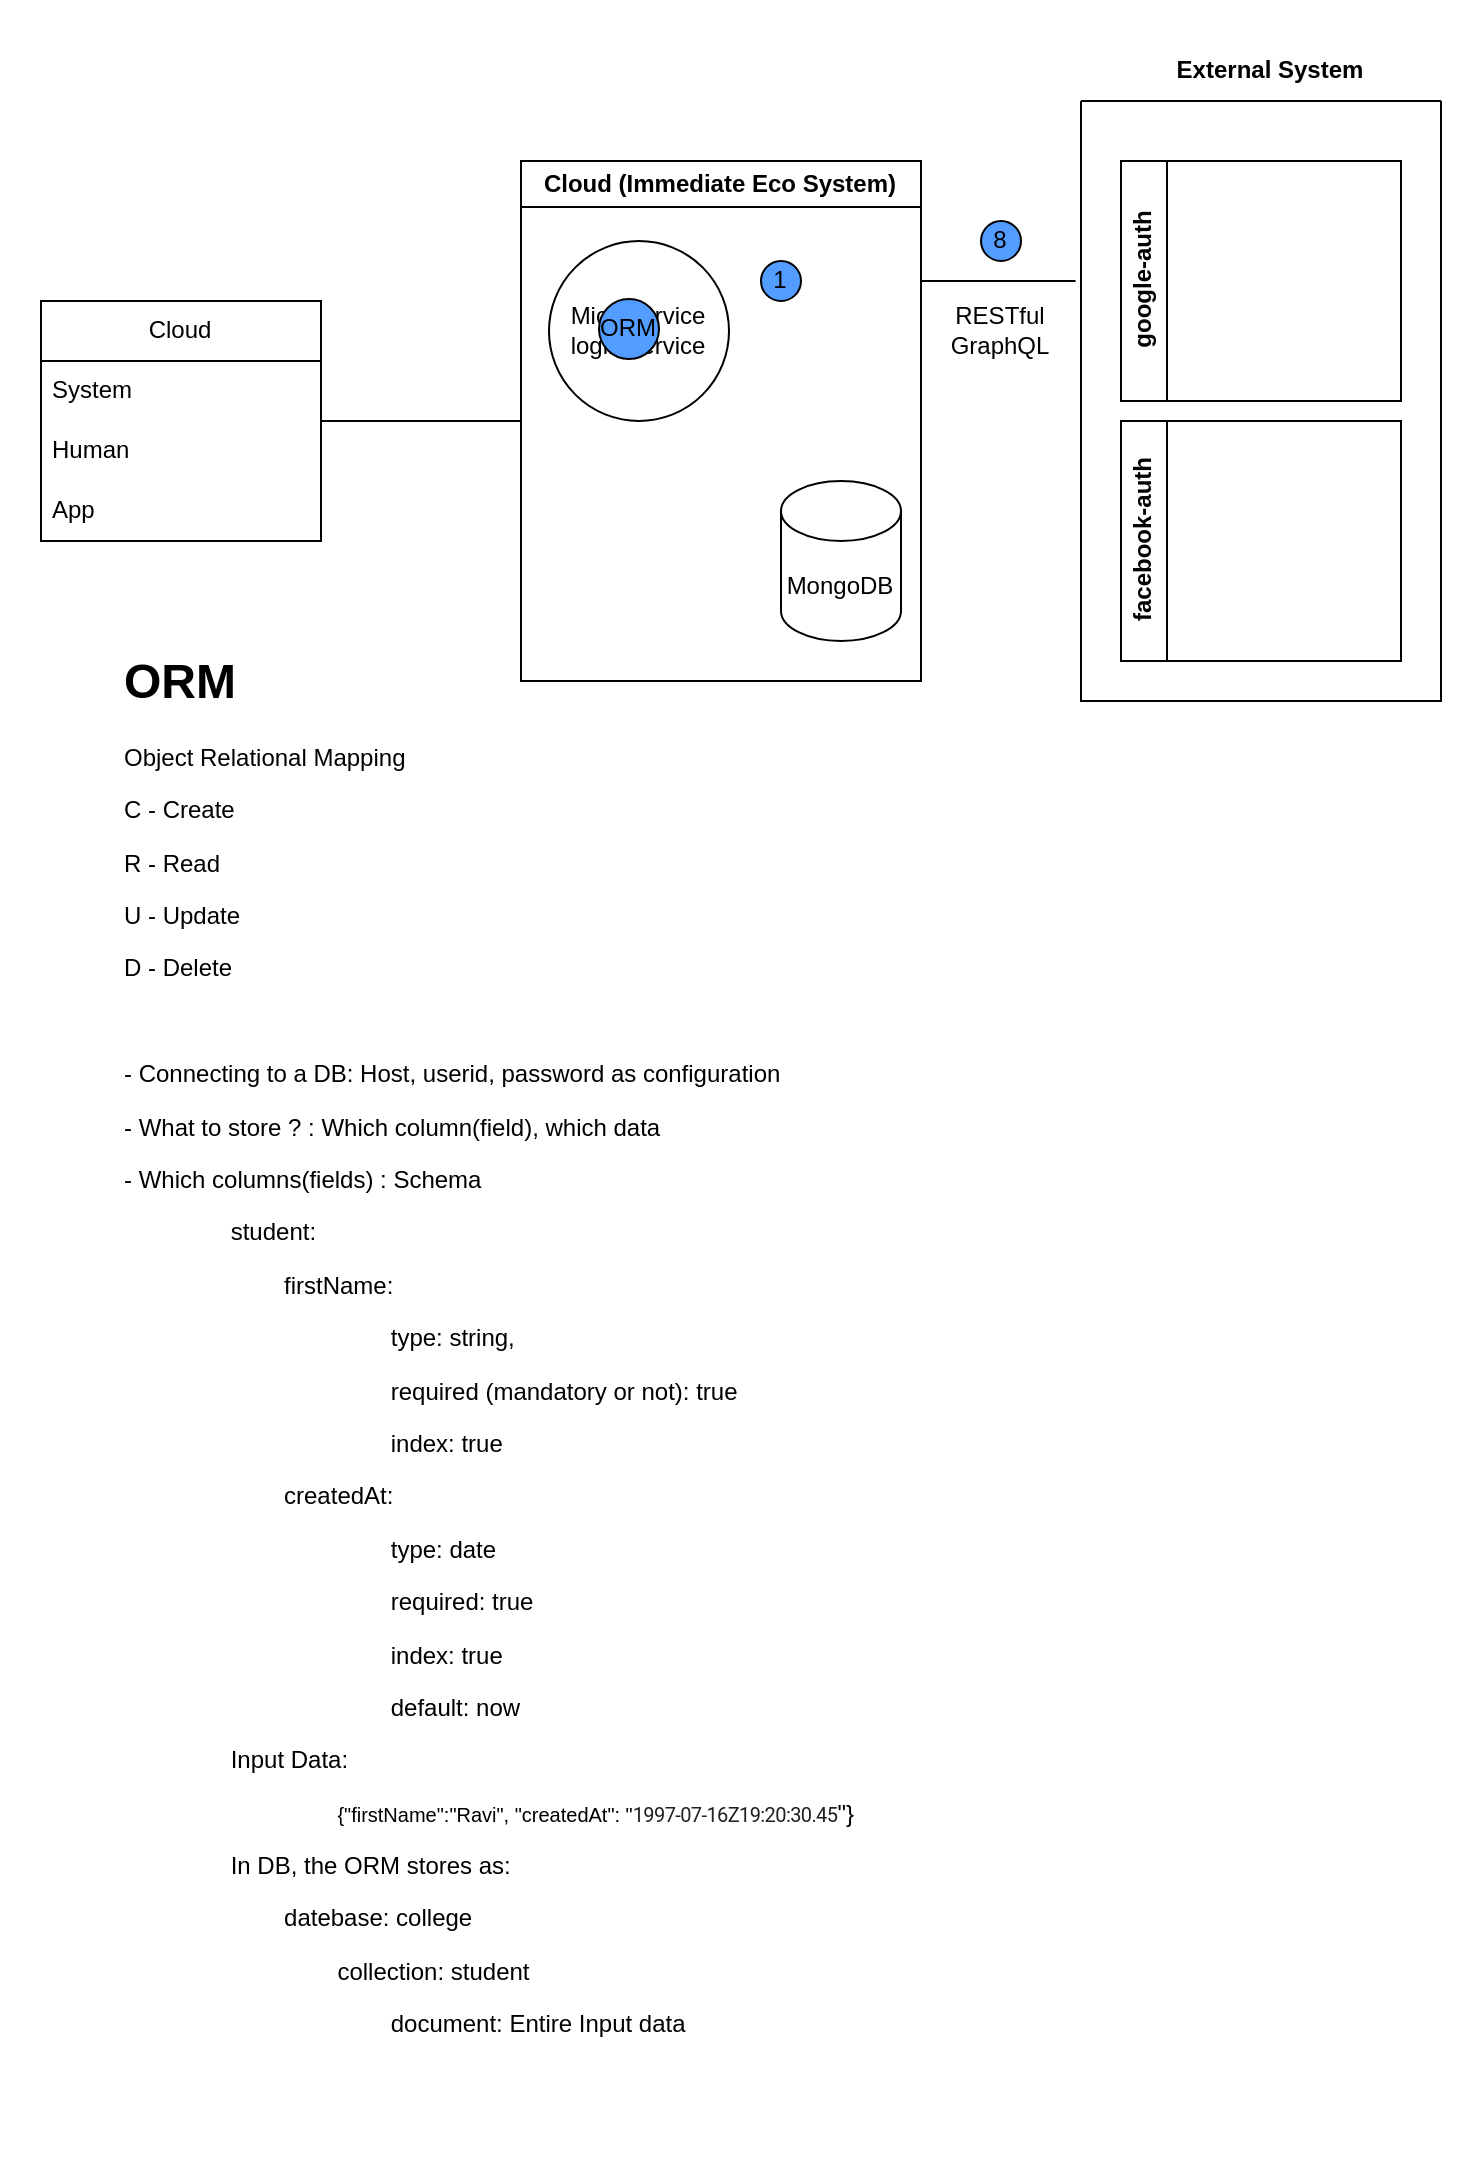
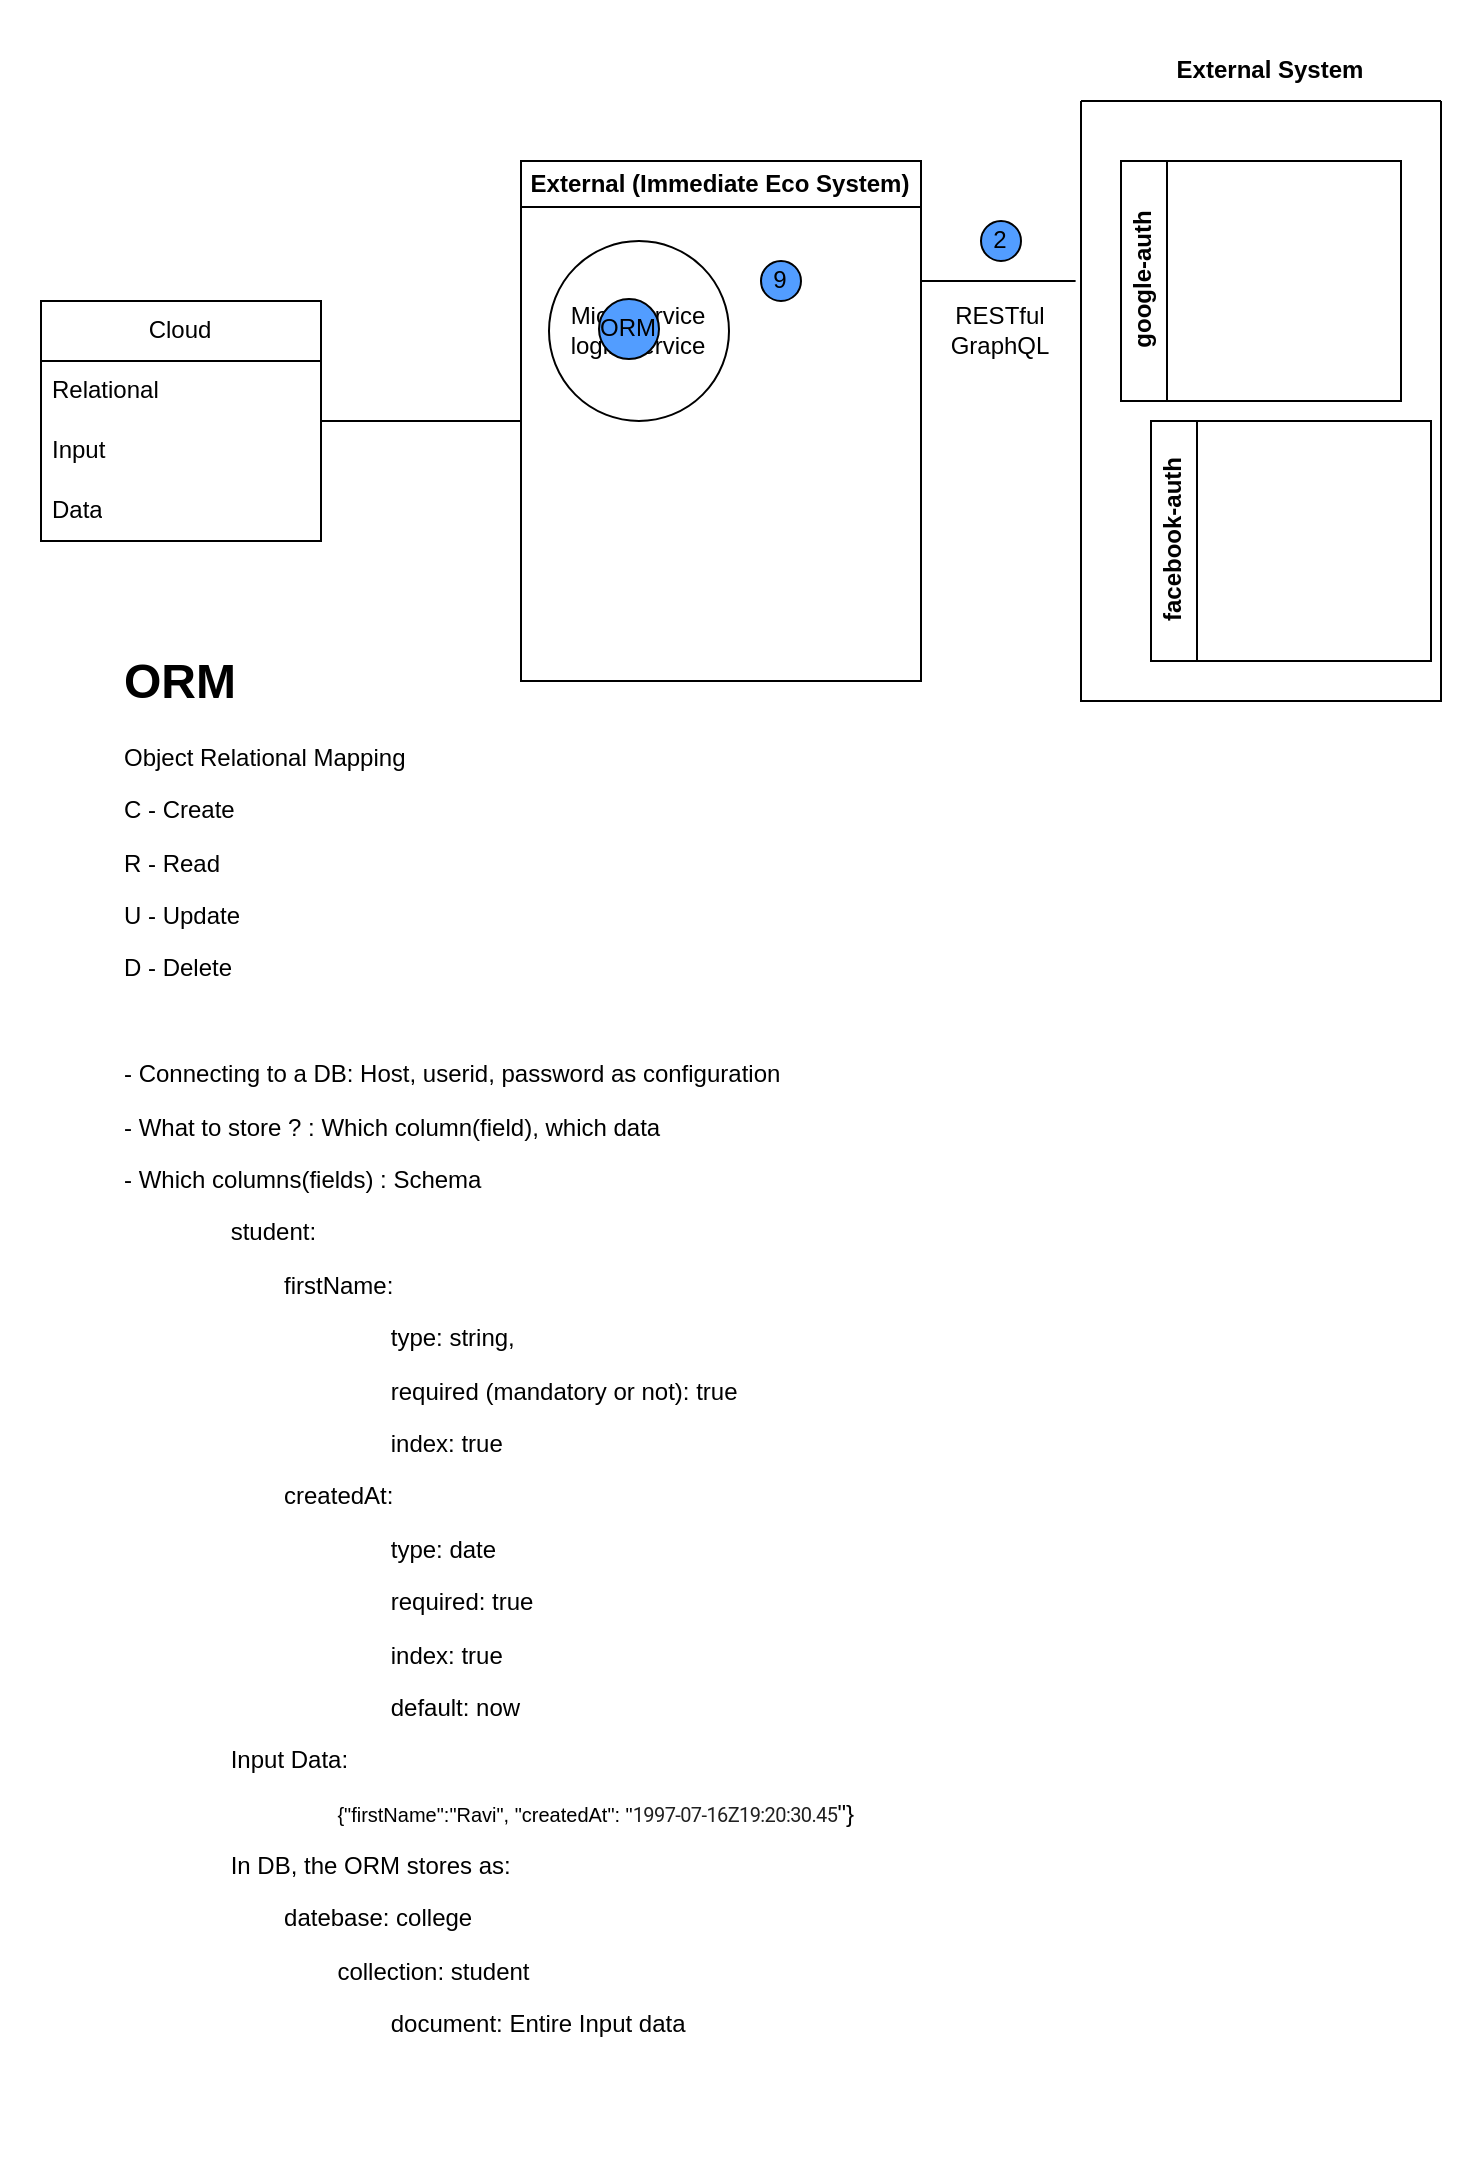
(721, 185) -> (721, 185)
(1001, 241) -> (1001, 241)
(781, 281) -> (781, 281)
(93, 391) -> (111, 391)
(87, 451) -> (87, 451)
(73, 511) -> (80, 511)
(1261, 541) -> (1291, 541)
(841, 561) -> none
